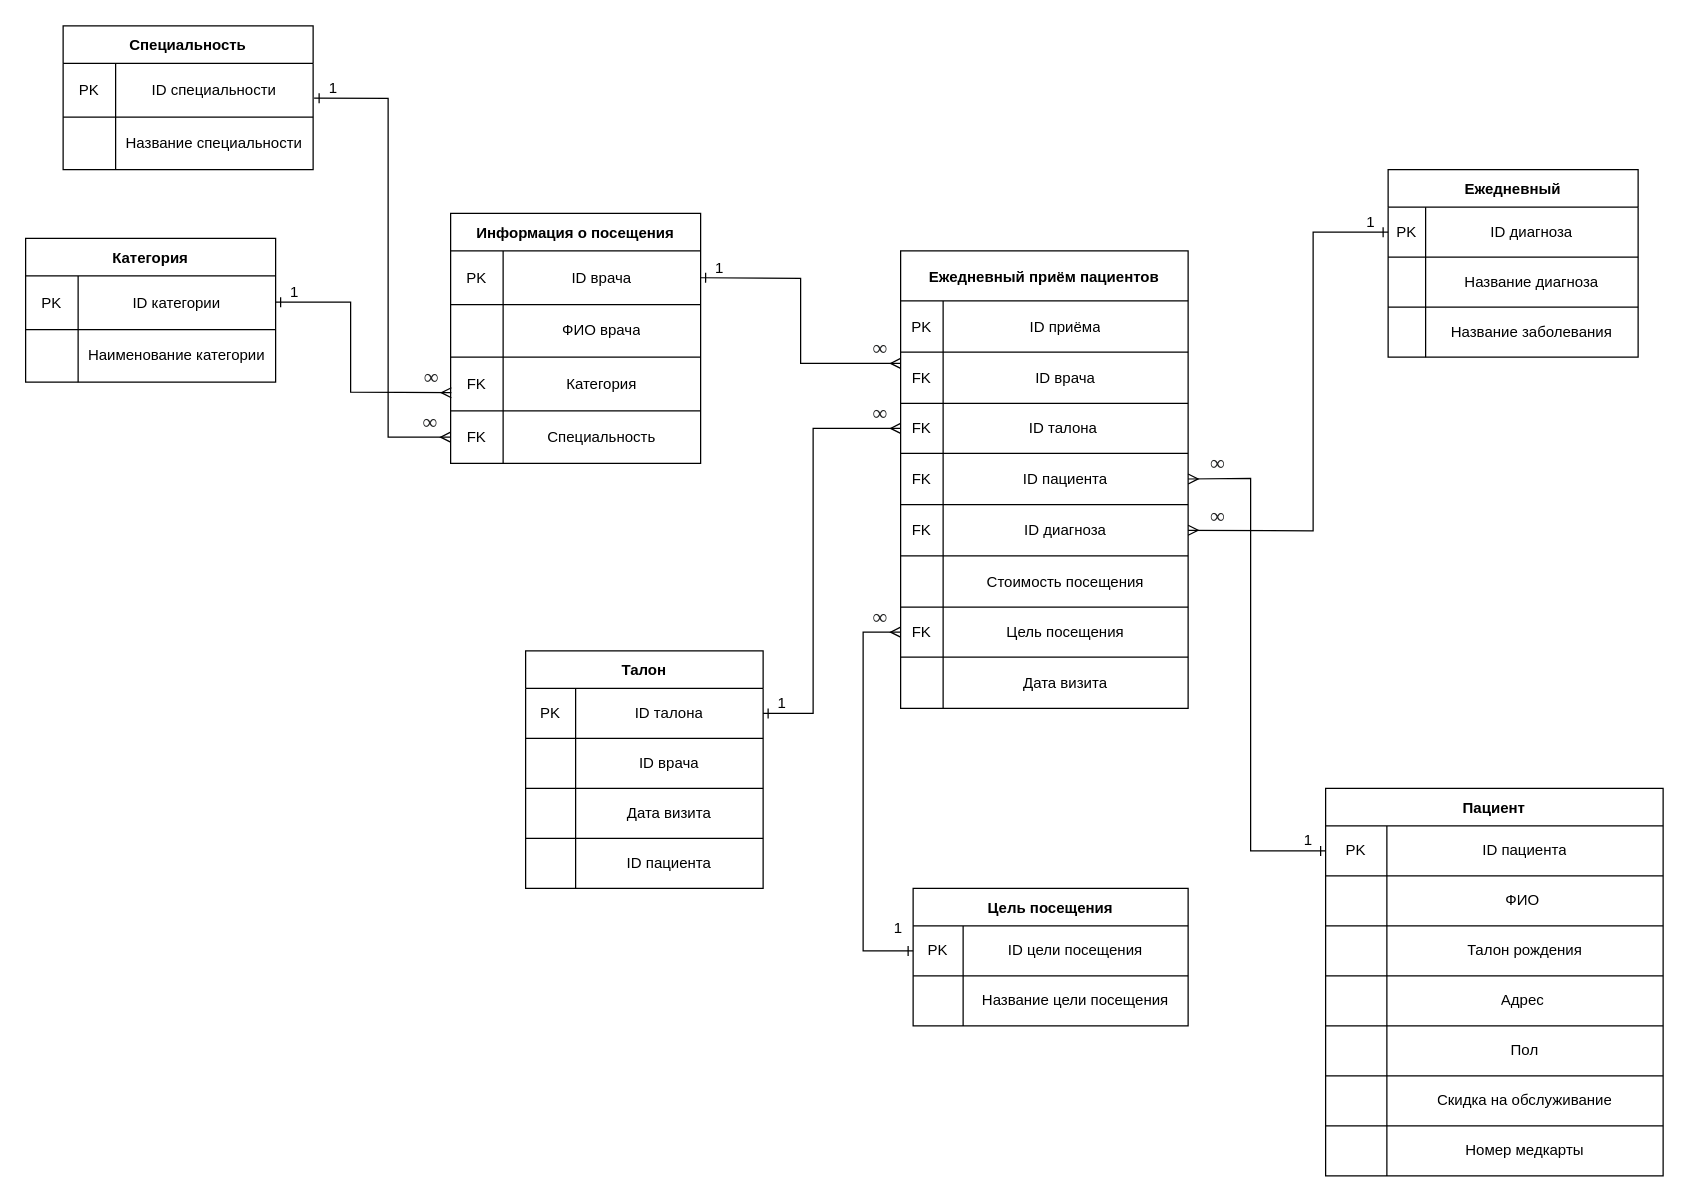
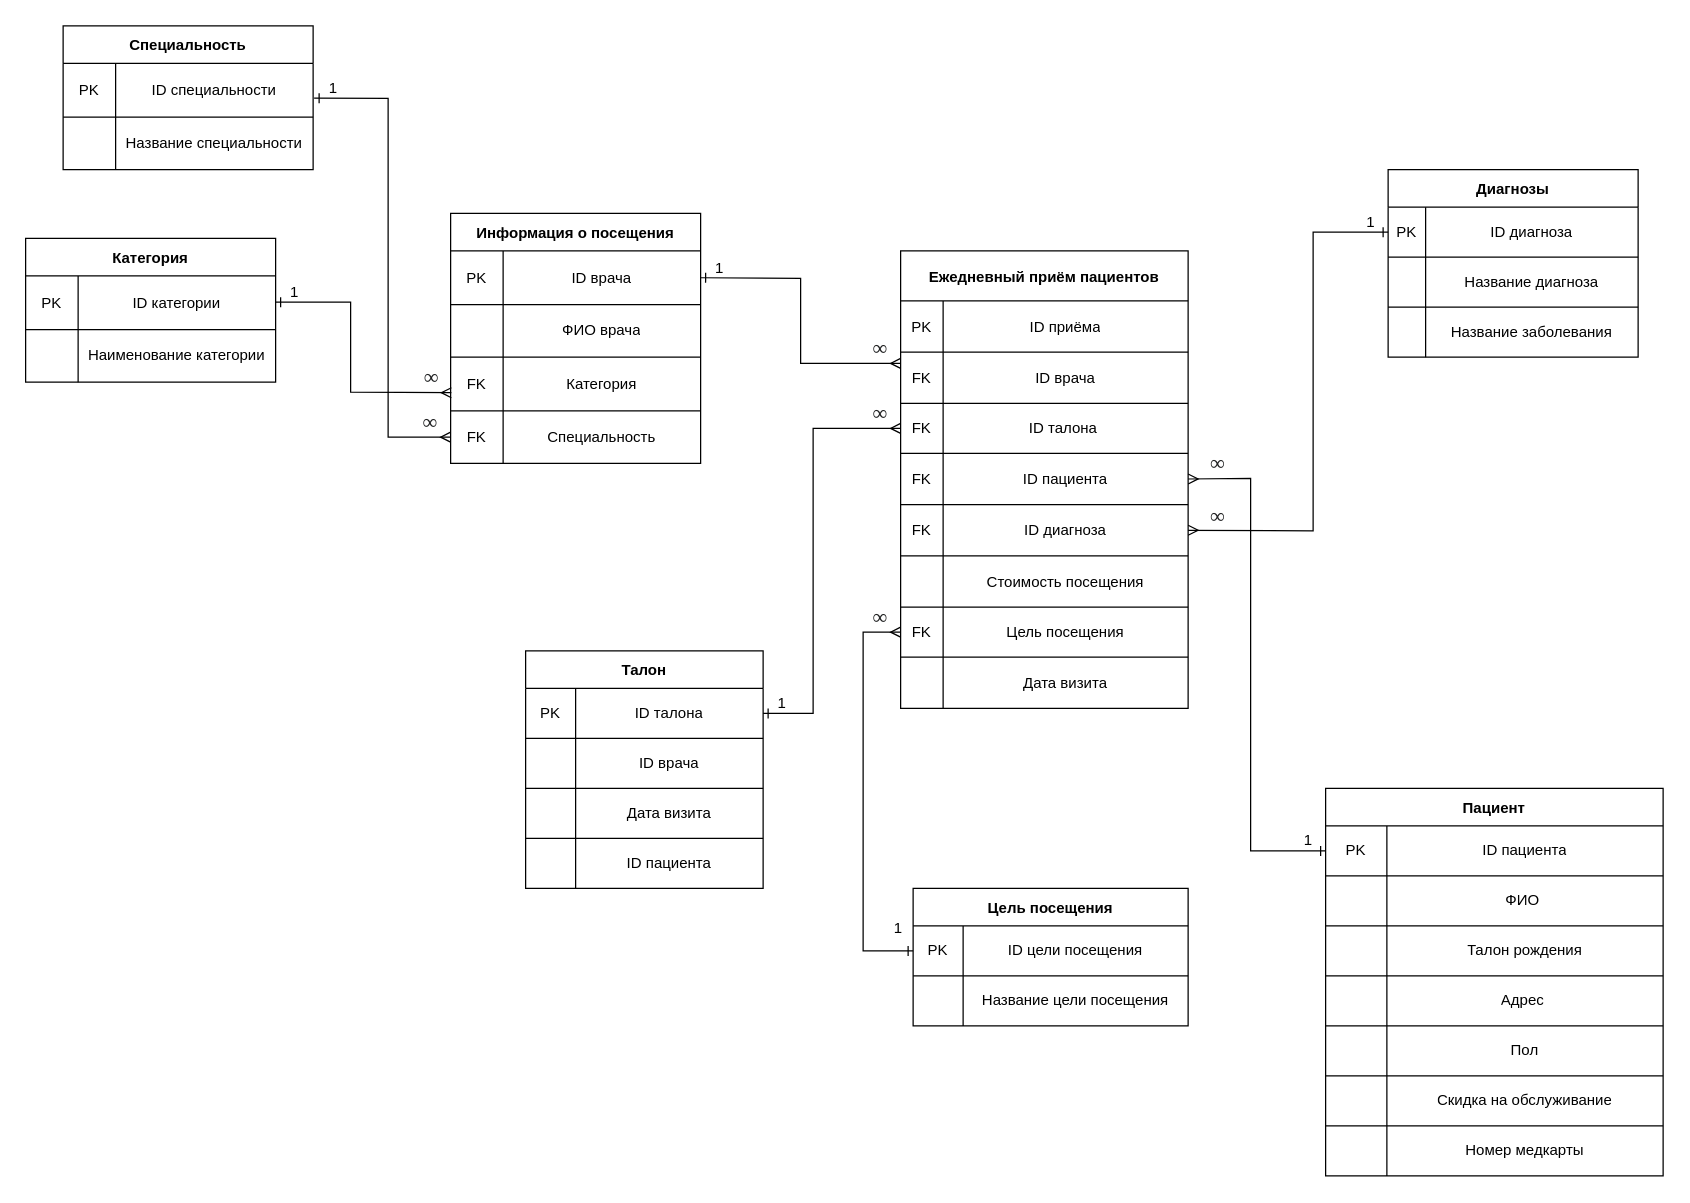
(1513, 189) -> (1513, 189)
